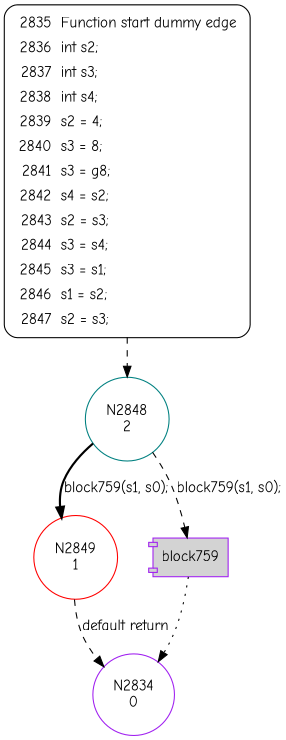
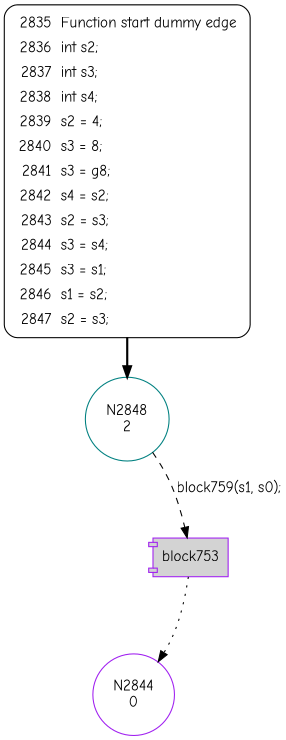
(127, 352) -> (127, 352)
(76, 557) -> none
(191, 557) -> (191, 557)
(134, 695) -> (134, 695)
